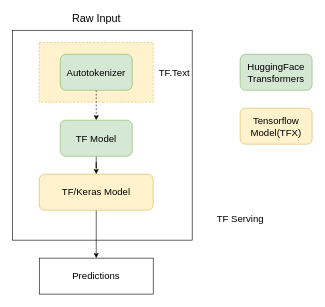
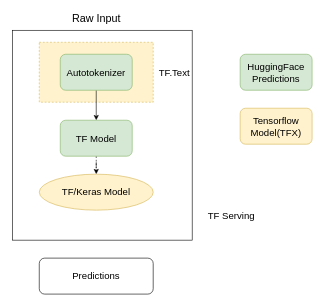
(276, 72) -> (276, 72)
(96, 103) -> (96, 103)
(96, 167) -> (96, 167)
(96, 192) -> (96, 192)
(240, 219) -> (231, 216)
(96, 252) -> none
(96, 276) -> (96, 276)
